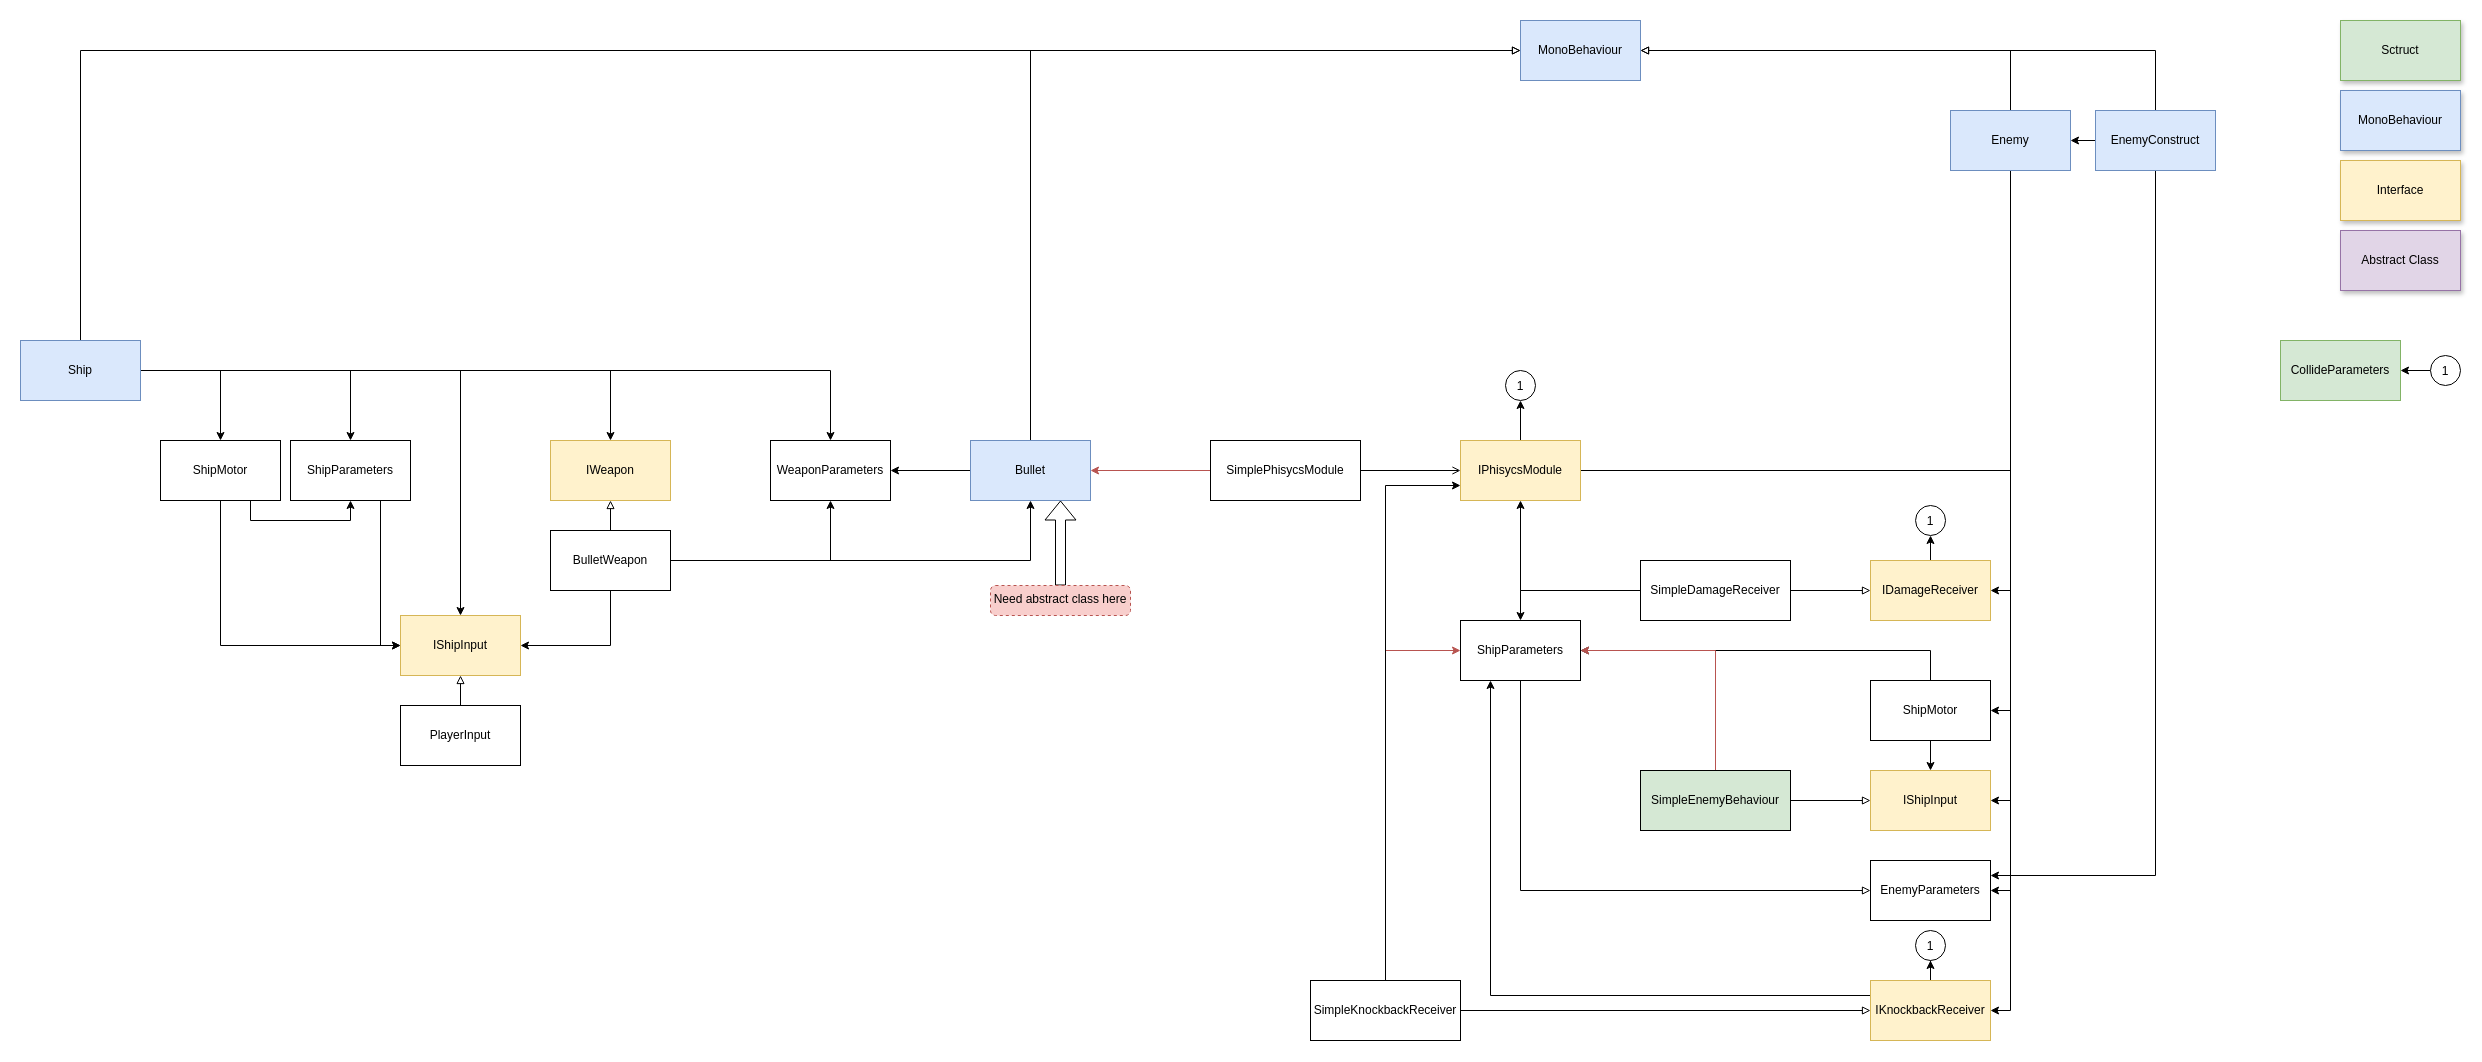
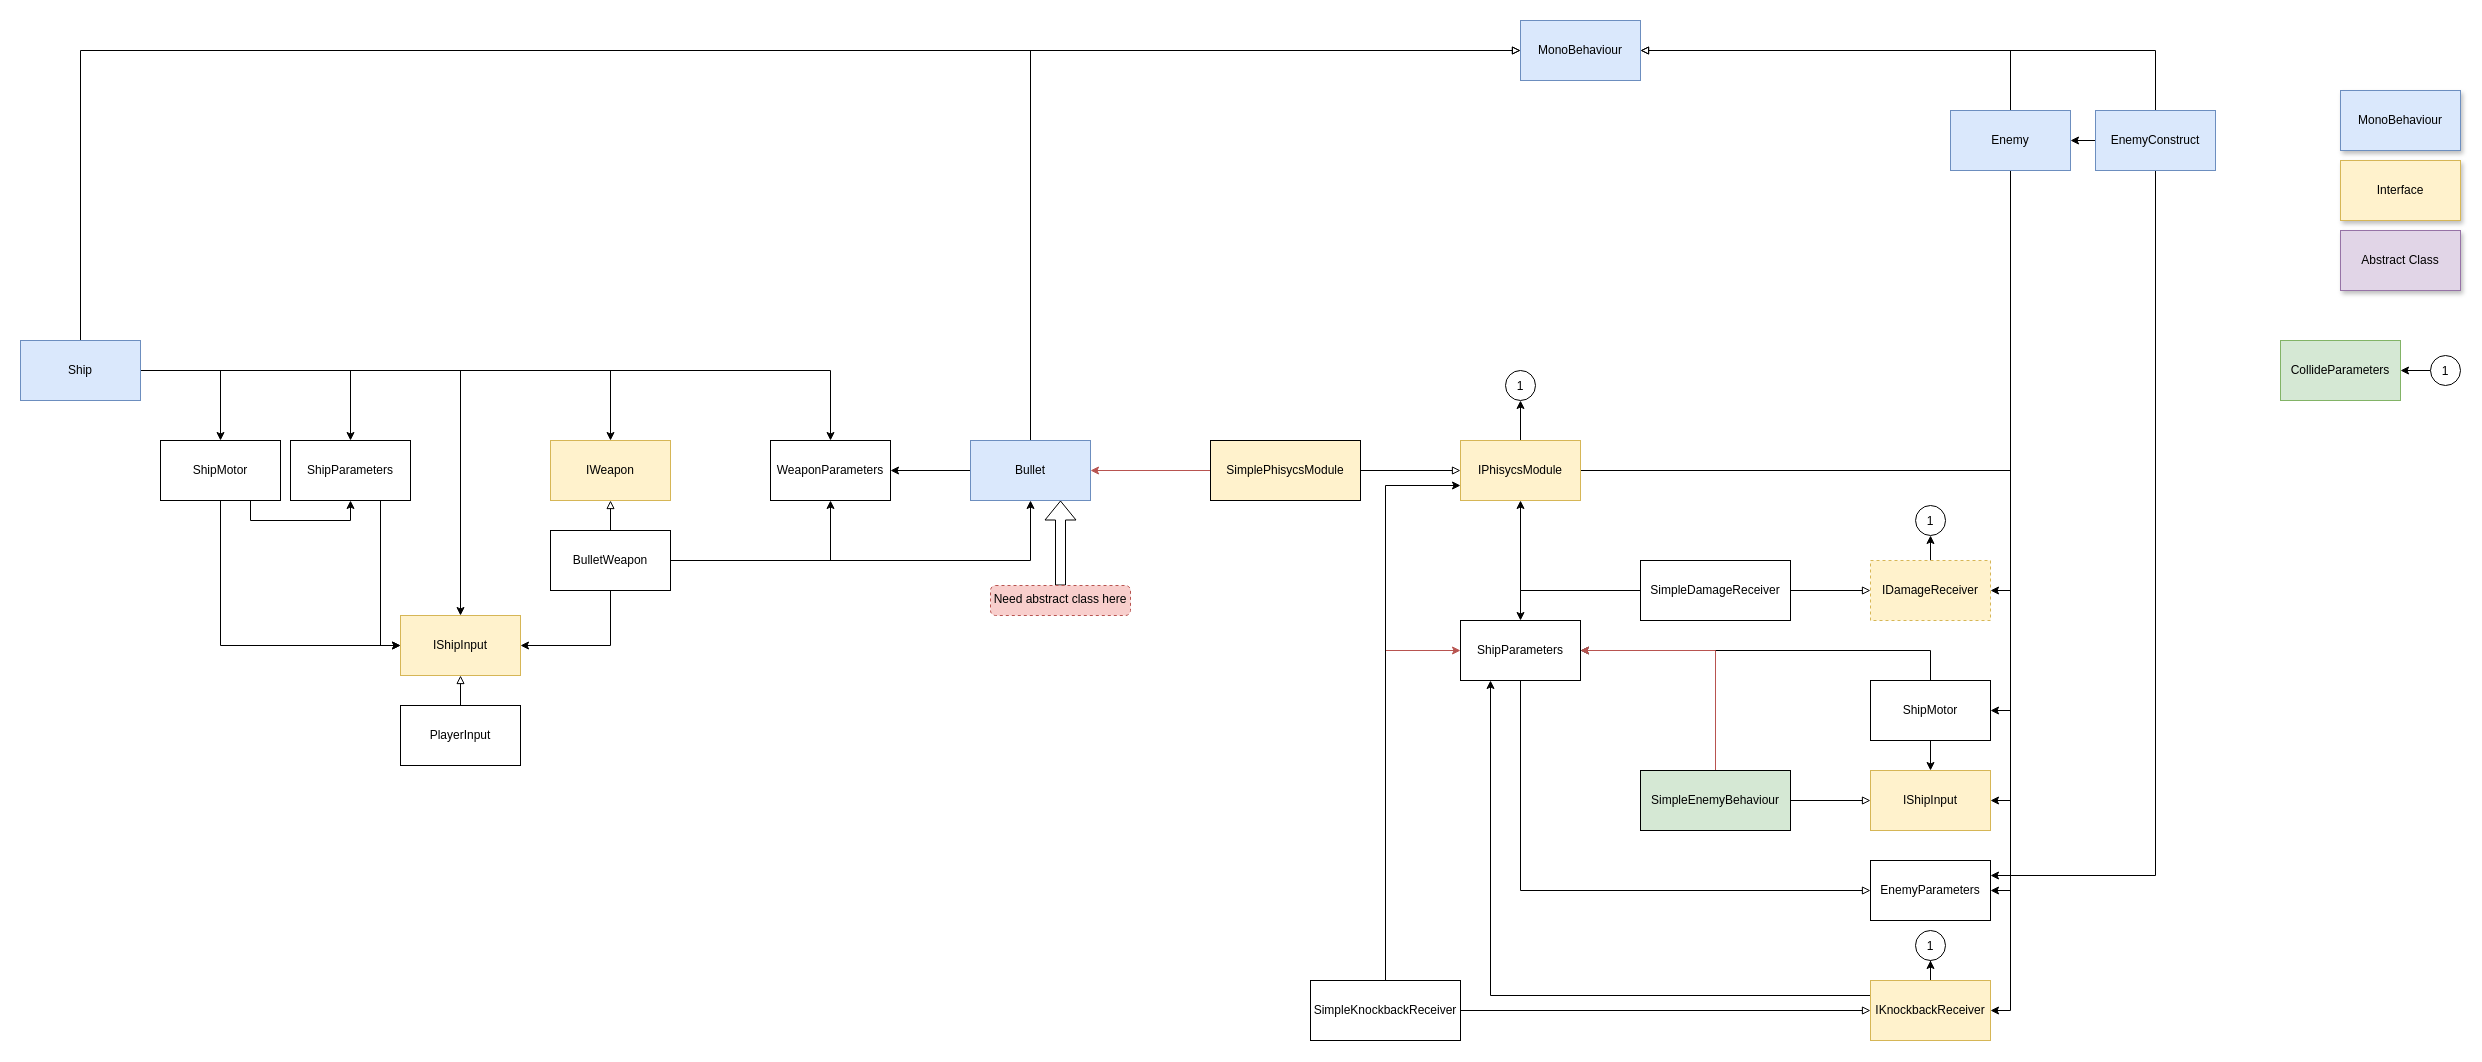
(2401, 51) -> none
(1286, 471) -> (1286, 471)
(1454, 471) -> (1451, 471)
(1931, 591) -> (1931, 591)
